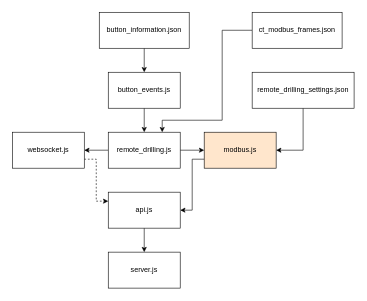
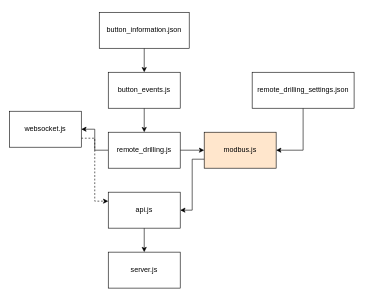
(297, 30) -> none
(162, 122) -> none
(48, 150) -> (45, 129)
